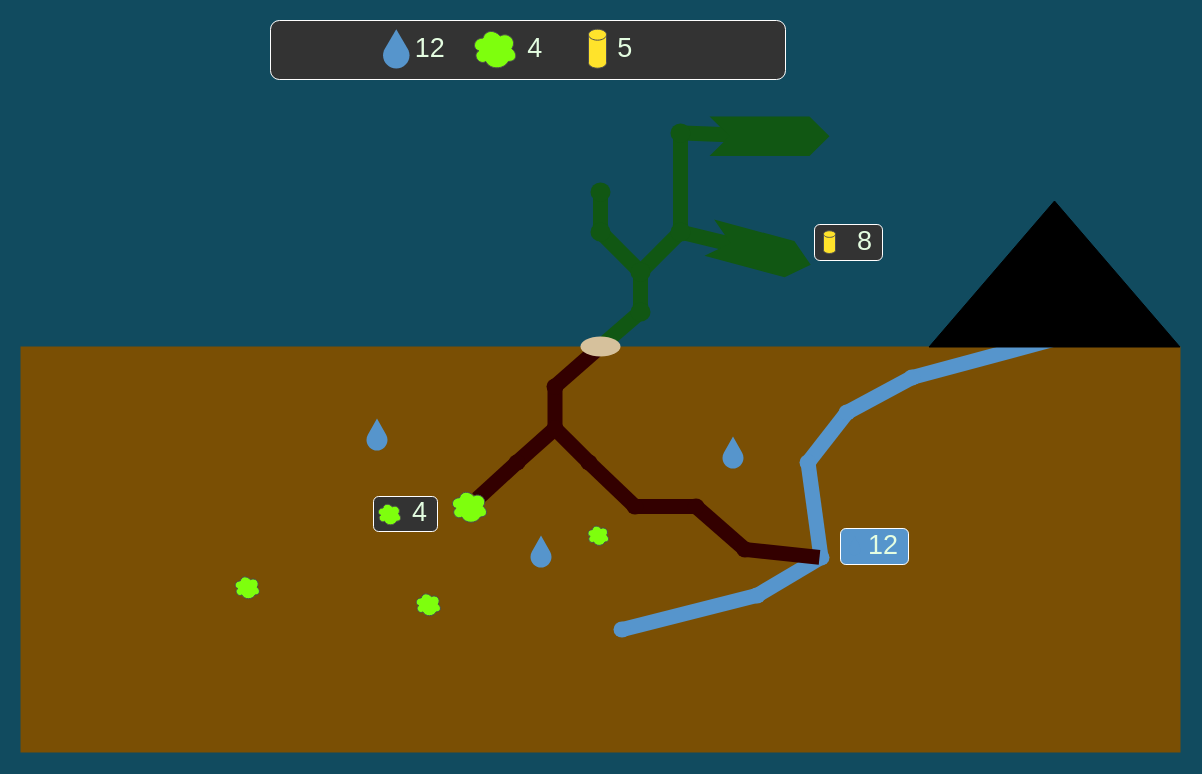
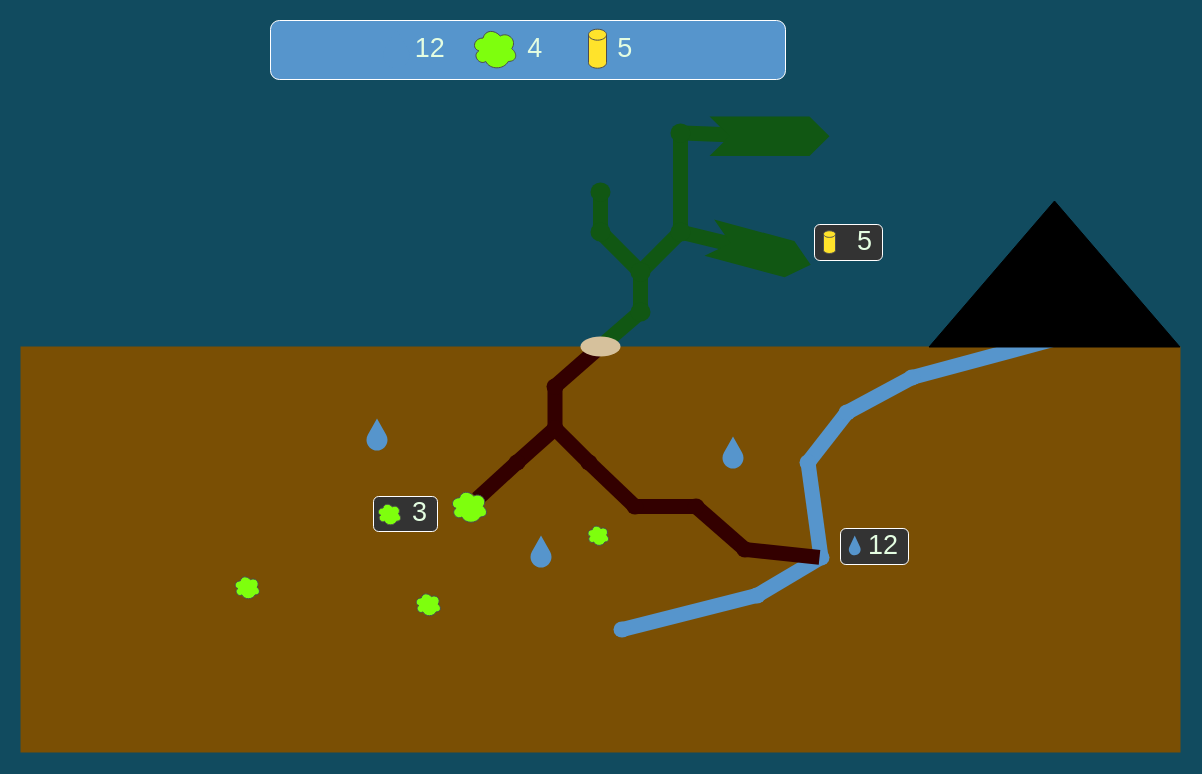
(528, 50) -> (528, 50)
(865, 242) -> (865, 242)
(420, 513) -> (420, 513)
(875, 547) -> (875, 547)
